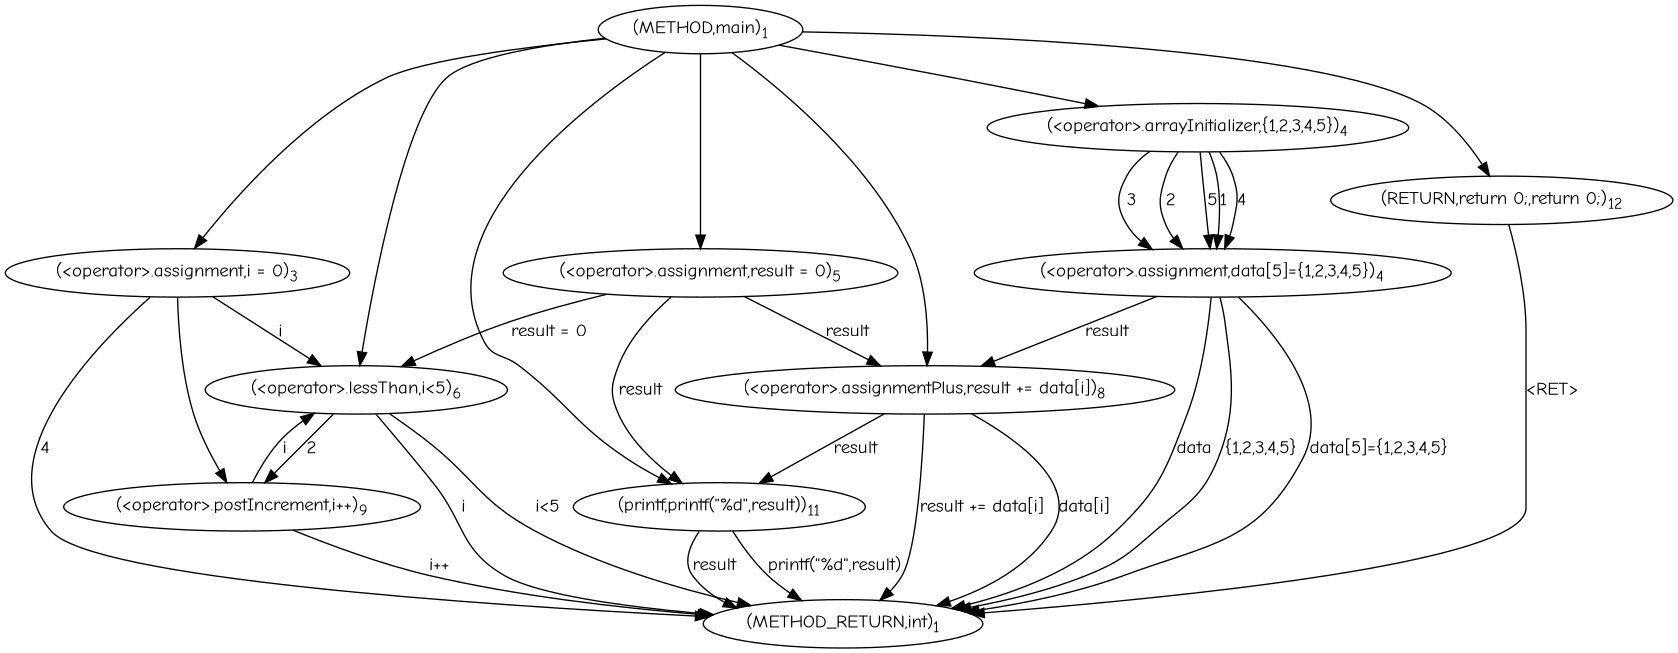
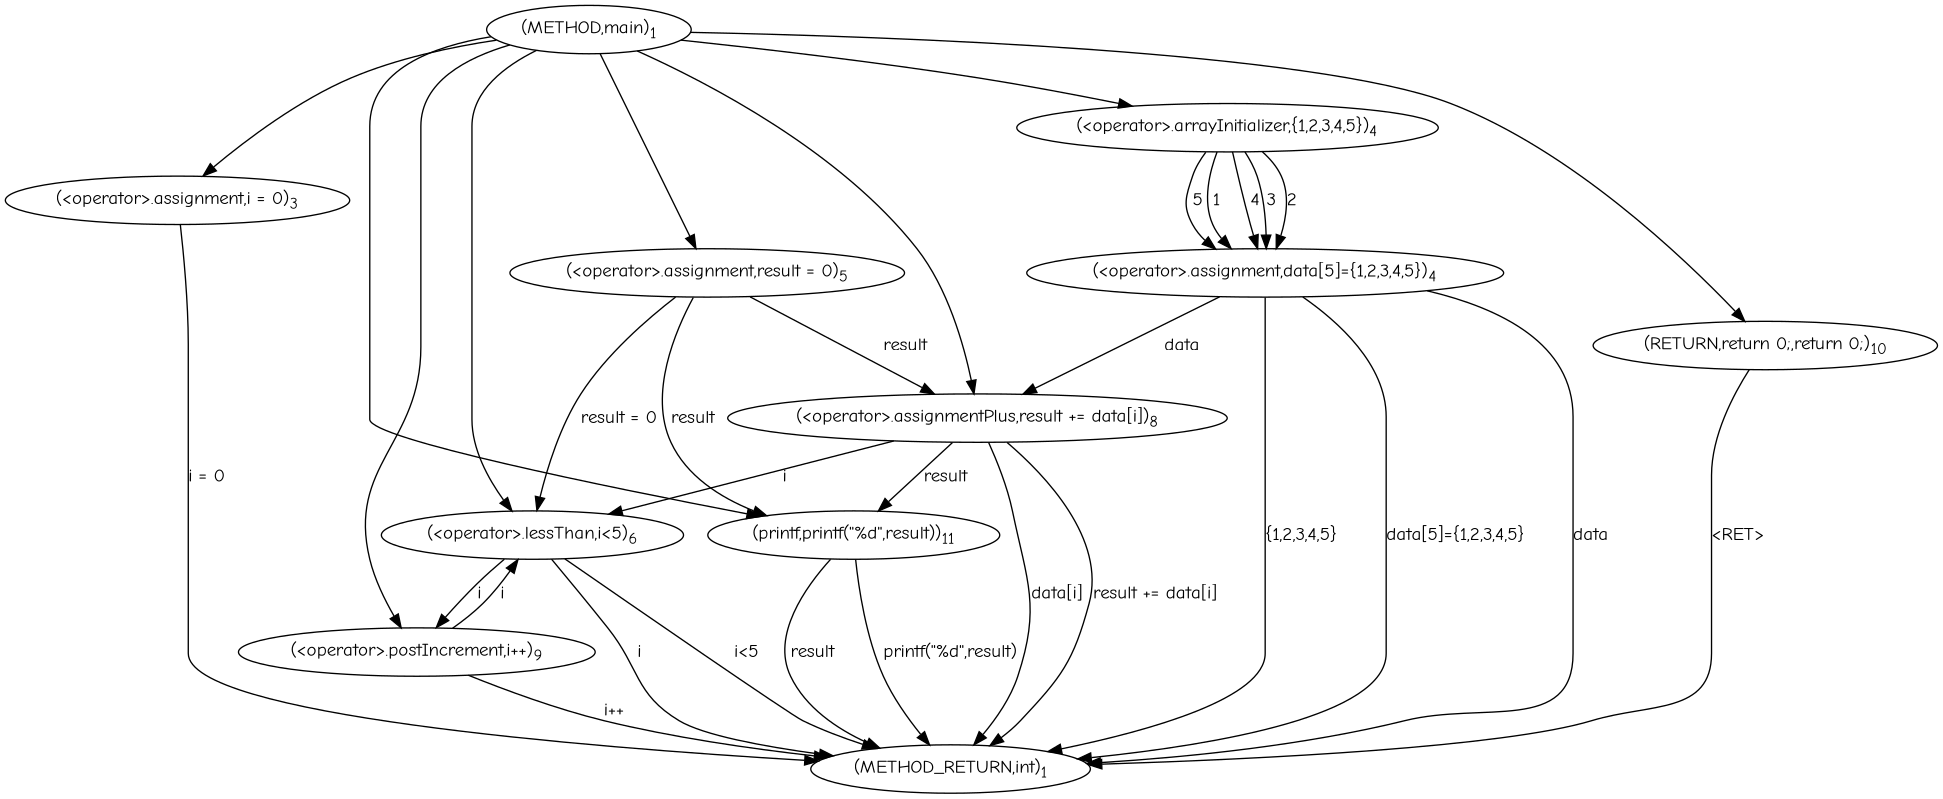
(1615, 198) -> (1879, 344)
(261, 328) -> (758, 476)
(1107, 331) -> (1182, 346)
(187, 387) -> (421, 315)
(45, 448) -> (207, 477)
(312, 448) -> (480, 594)
